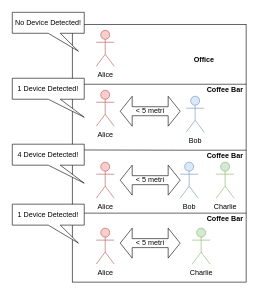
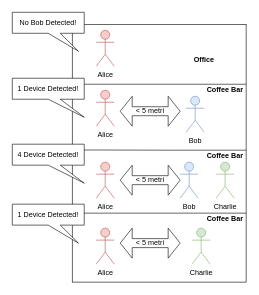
(48, 23) -> (48, 23)
